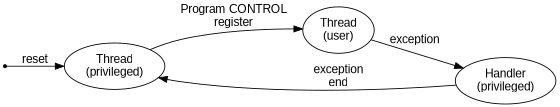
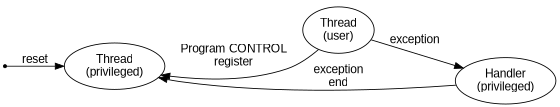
(221, 33) -> (247, 77)
